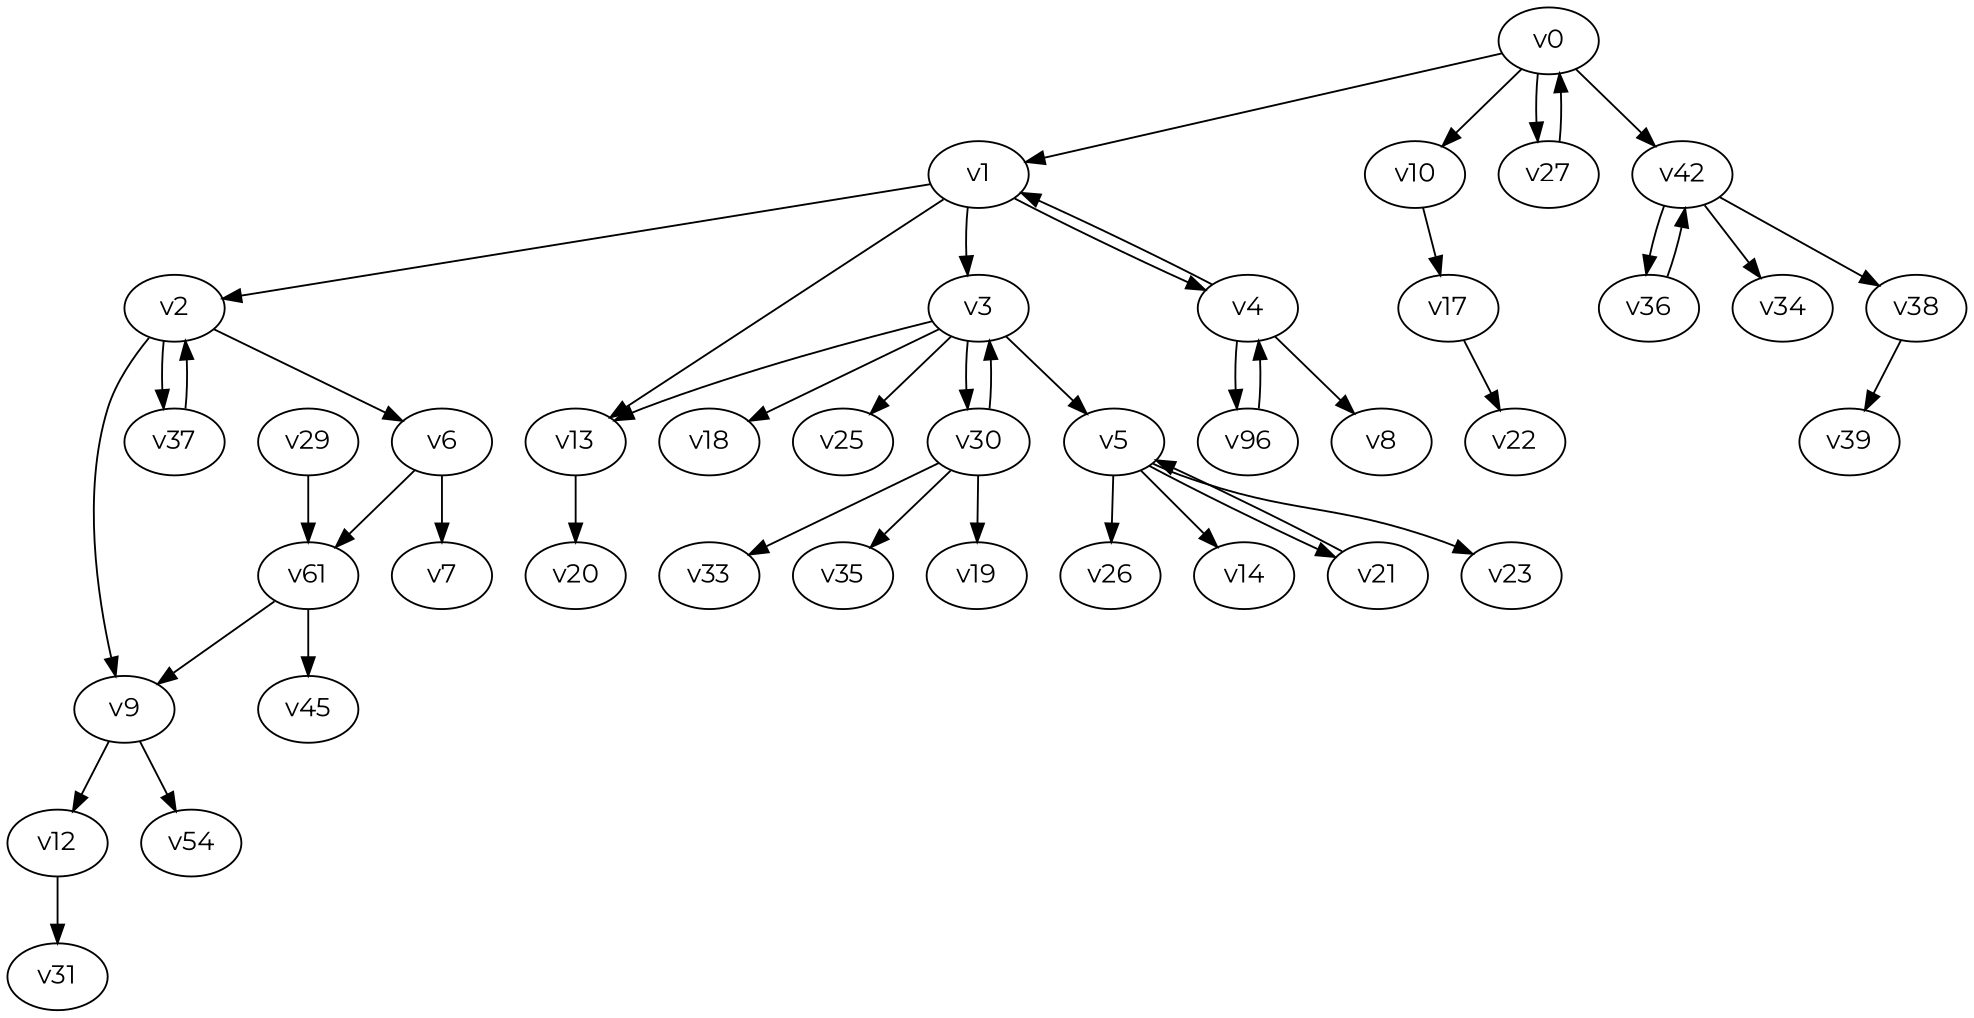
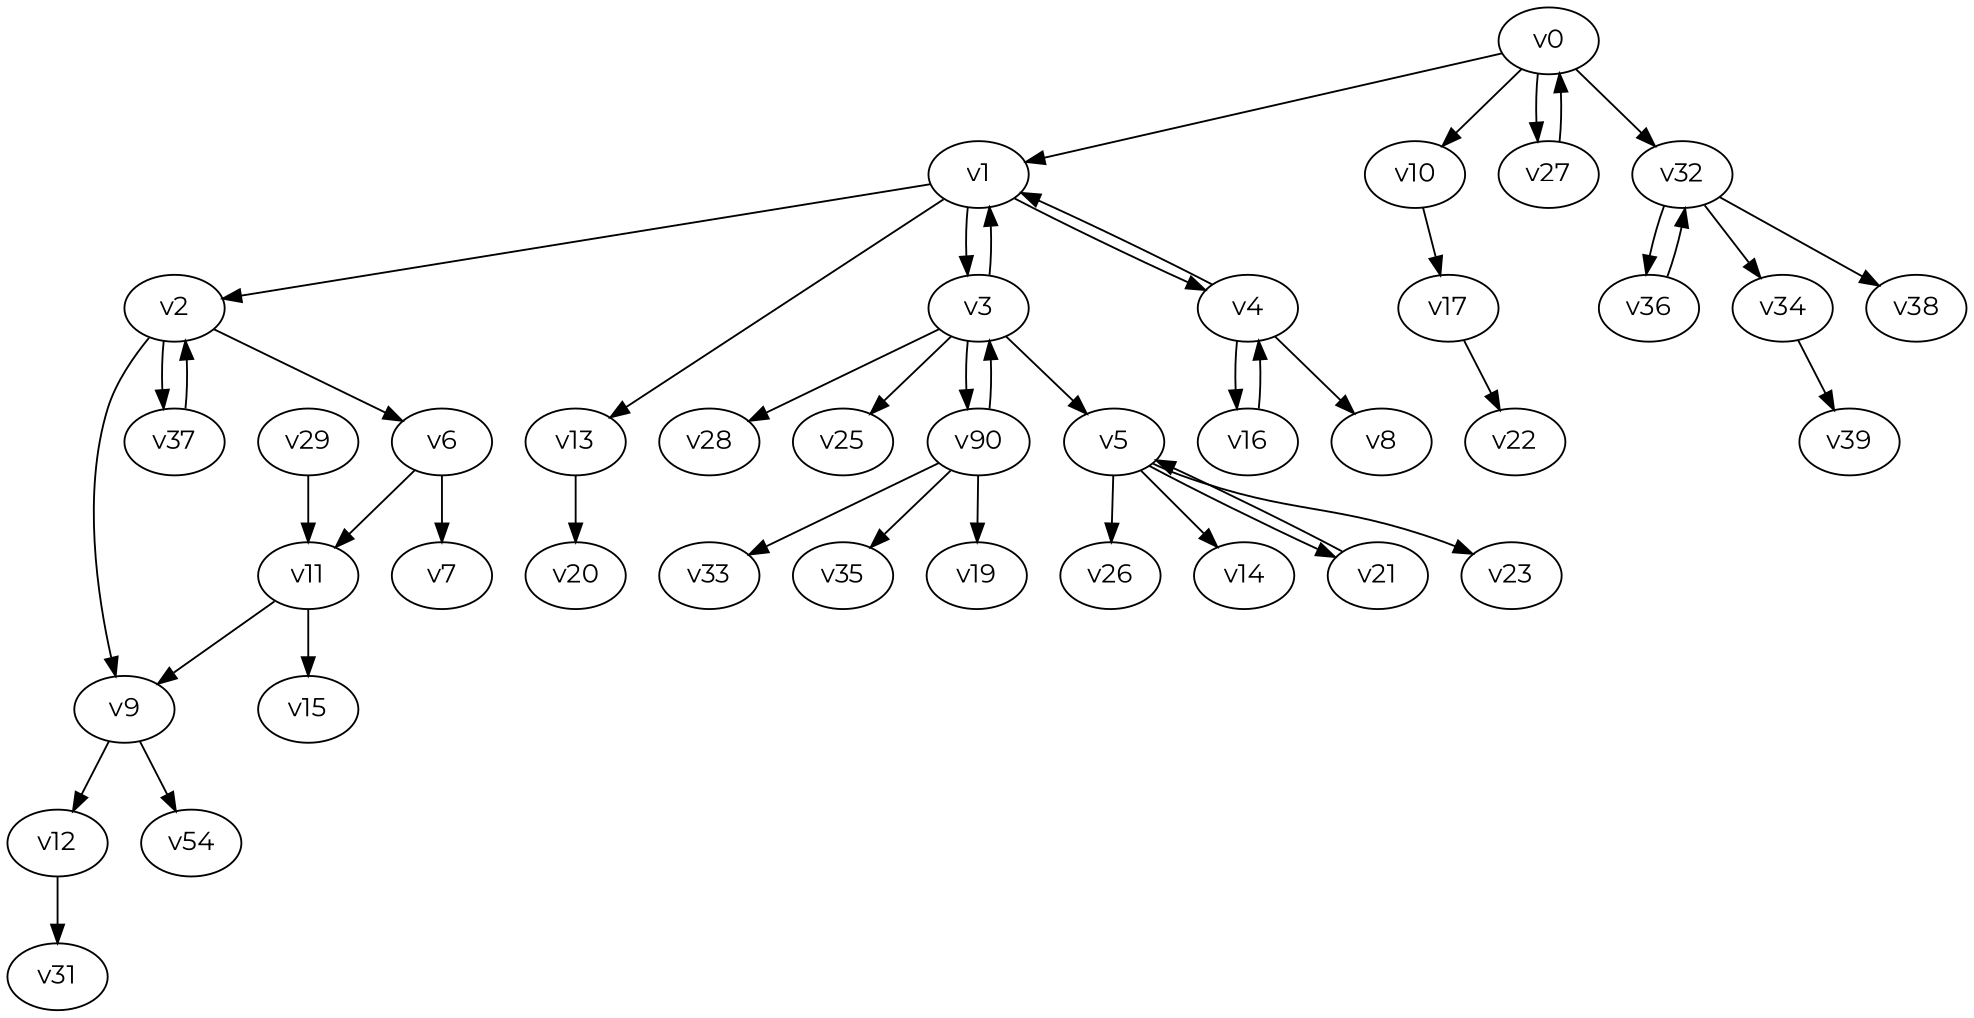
(1682, 175) -> (1682, 175)
(781, 363) -> (991, 251)
(1887, 367) -> (1812, 367)
(709, 442) -> (709, 442)
(979, 442) -> (979, 442)
(1248, 442) -> (1248, 442)
(308, 576) -> (308, 576)
(308, 709) -> (308, 709)
